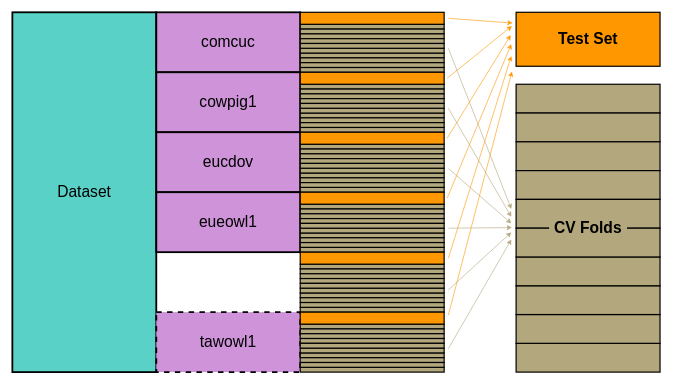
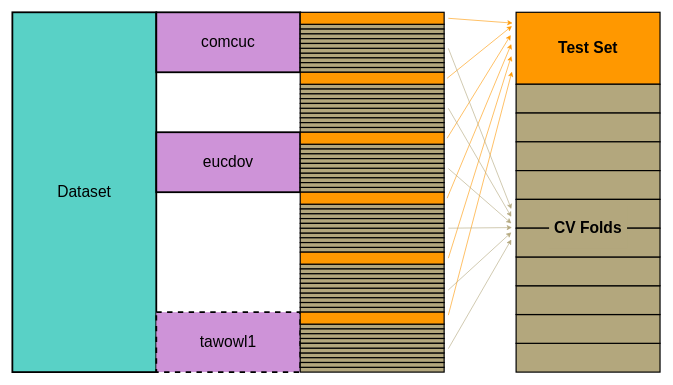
(588, 39) -> (588, 48)
(228, 102) -> none
(228, 222) -> none
